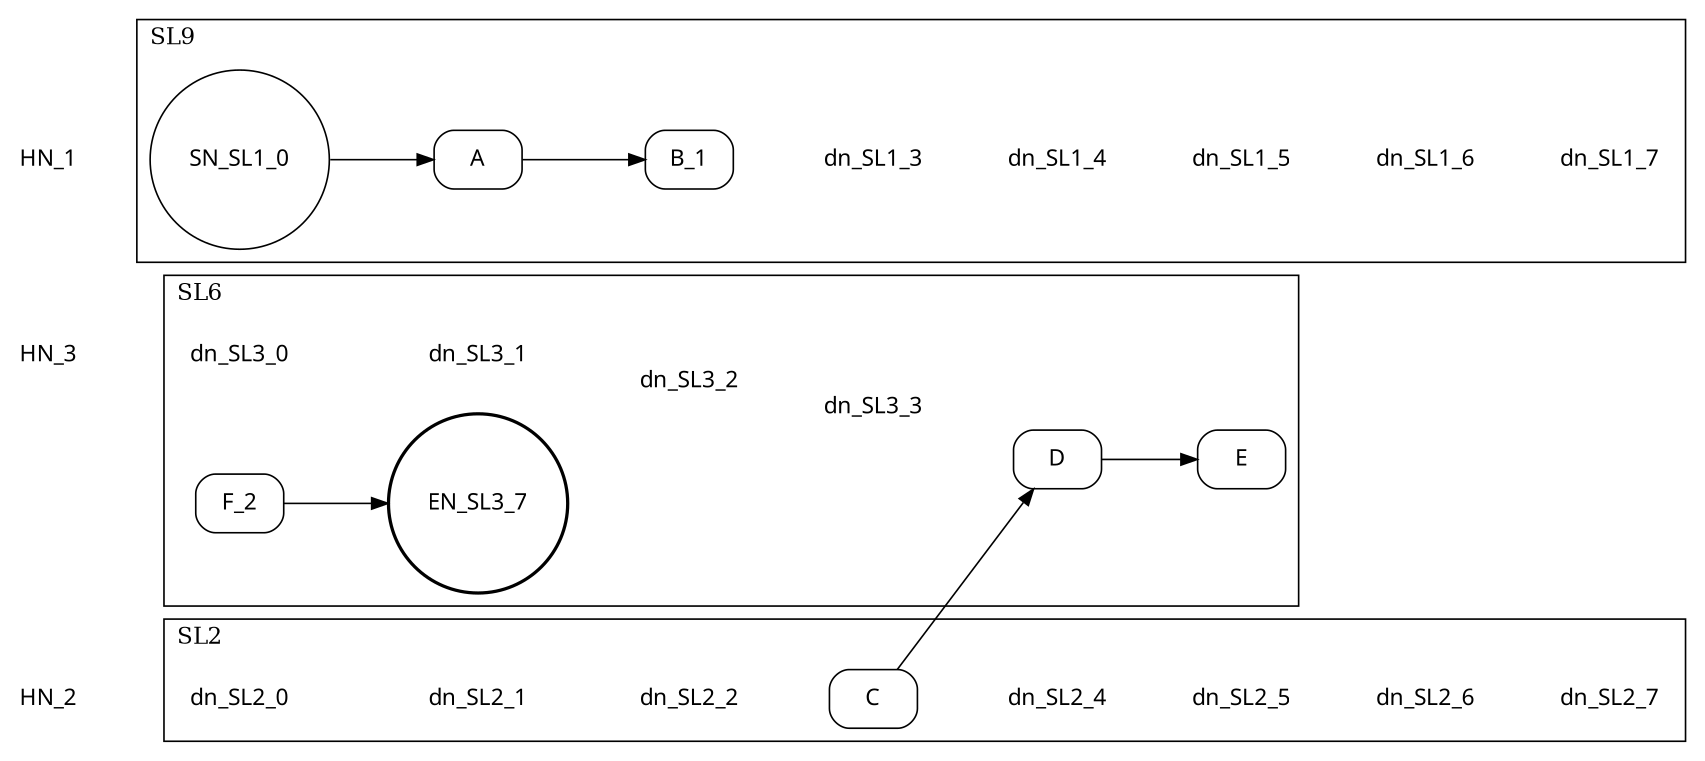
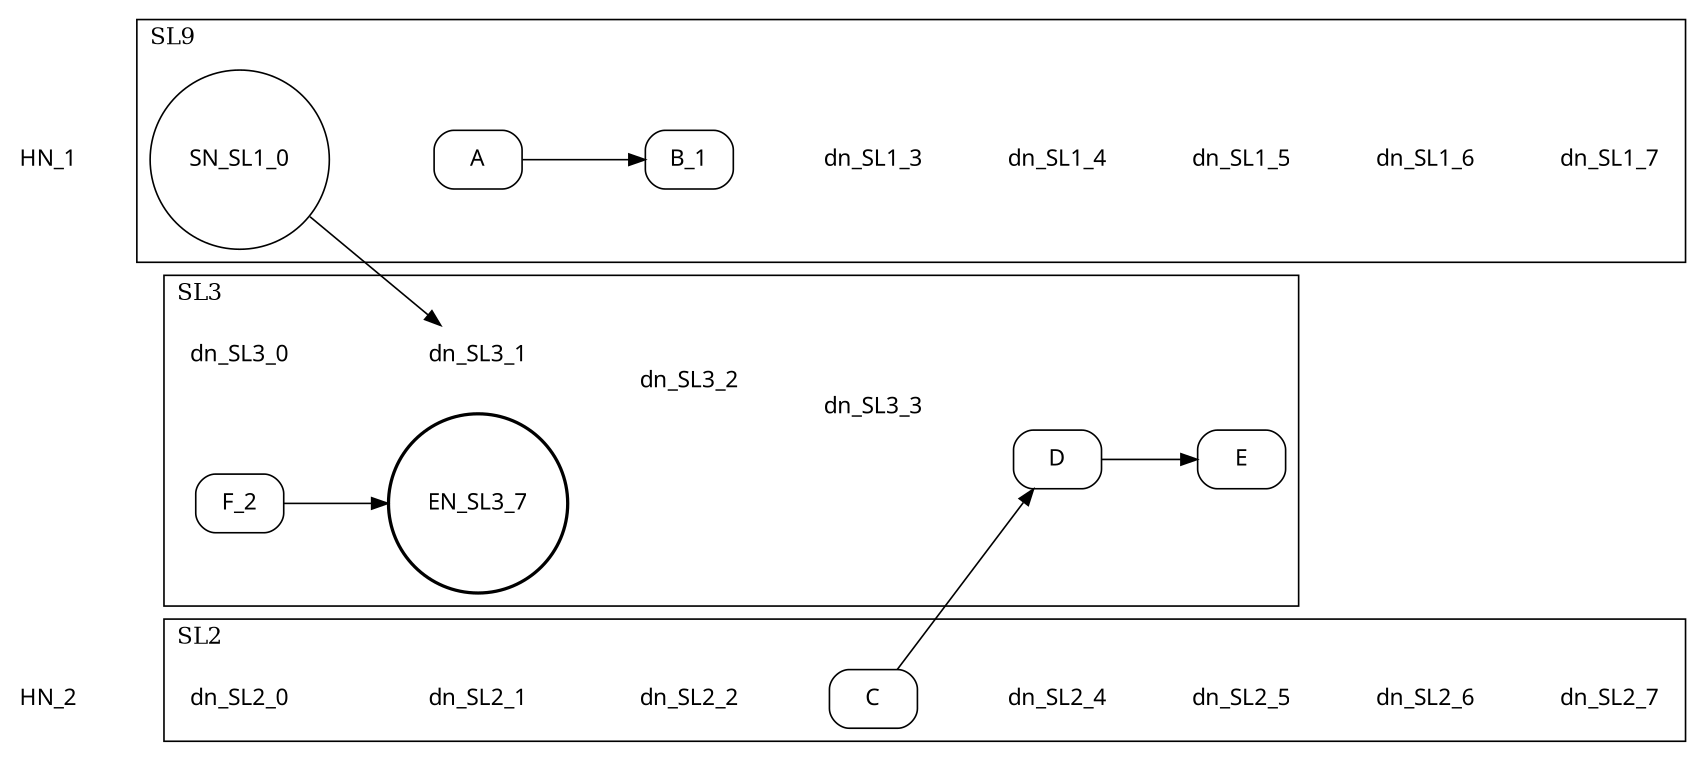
(374, 160) -> (351, 251)
(200, 294) -> (200, 294)
(49, 355) -> none
